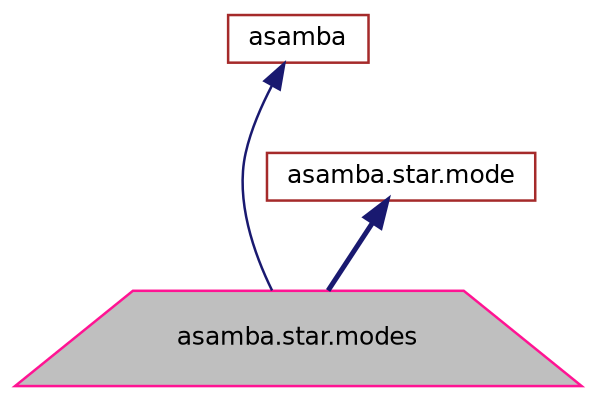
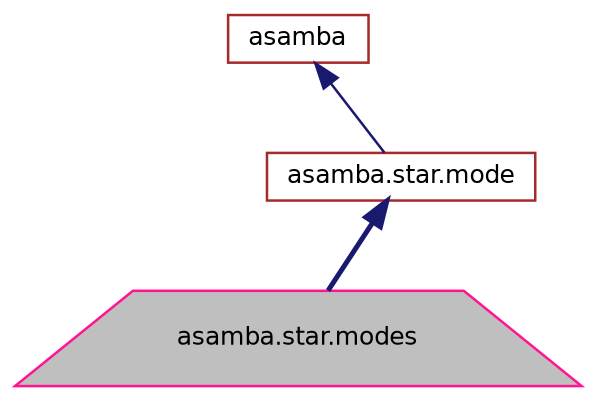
(243, 188) -> (358, 118)
